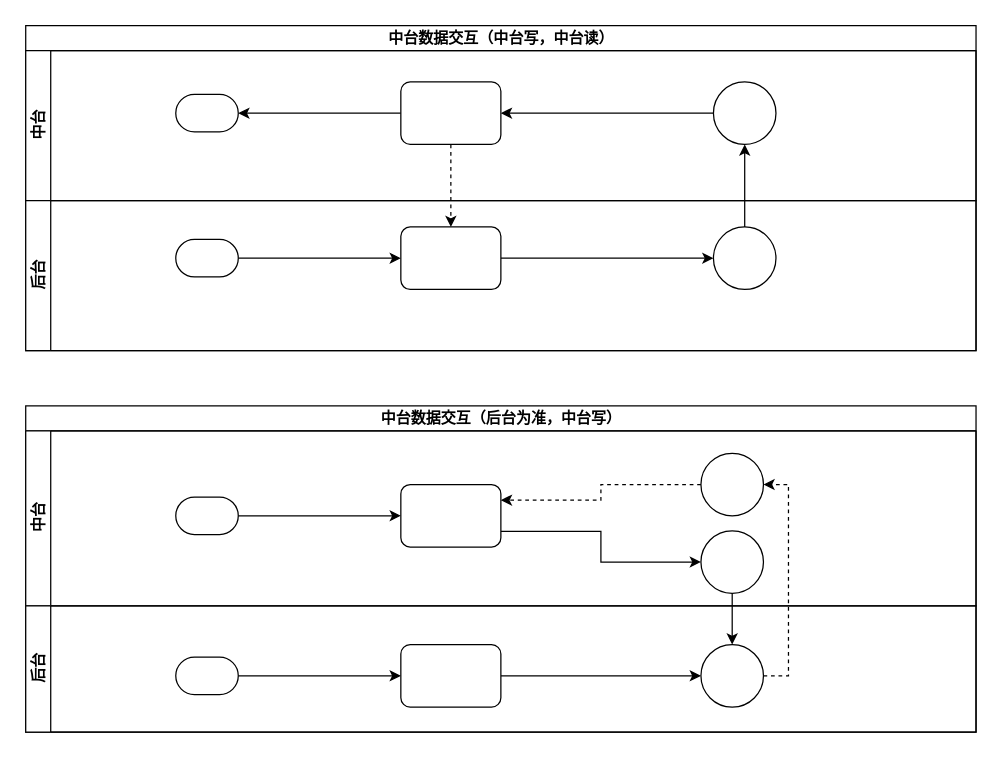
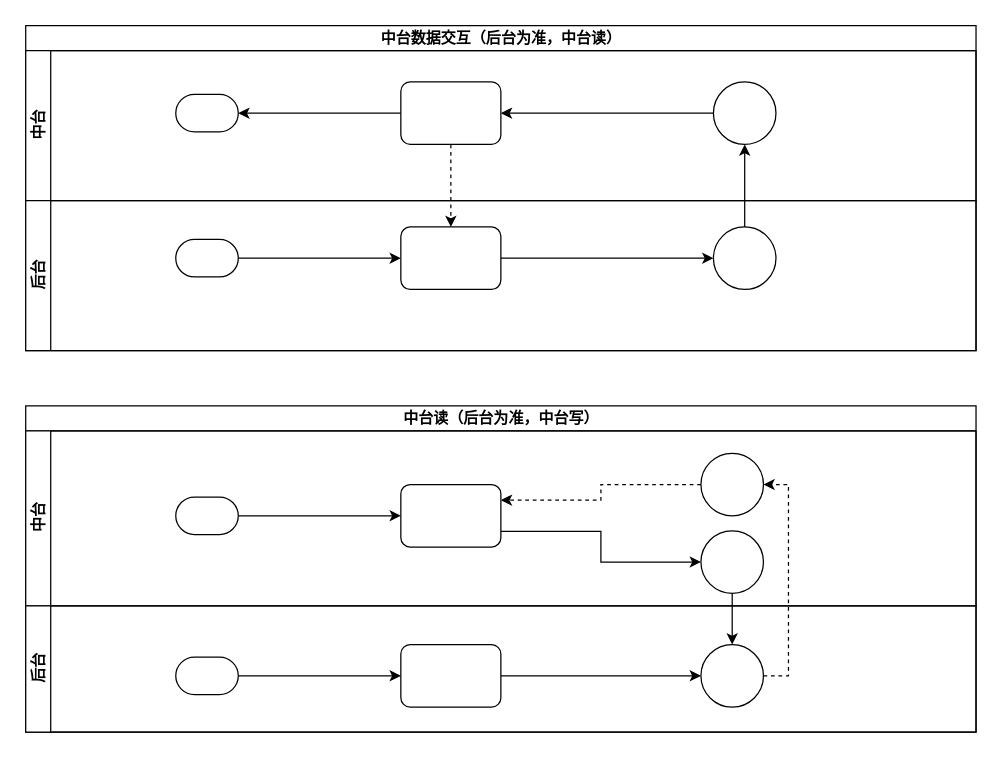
(501, 38) -> (501, 38)
(501, 418) -> (501, 418)
